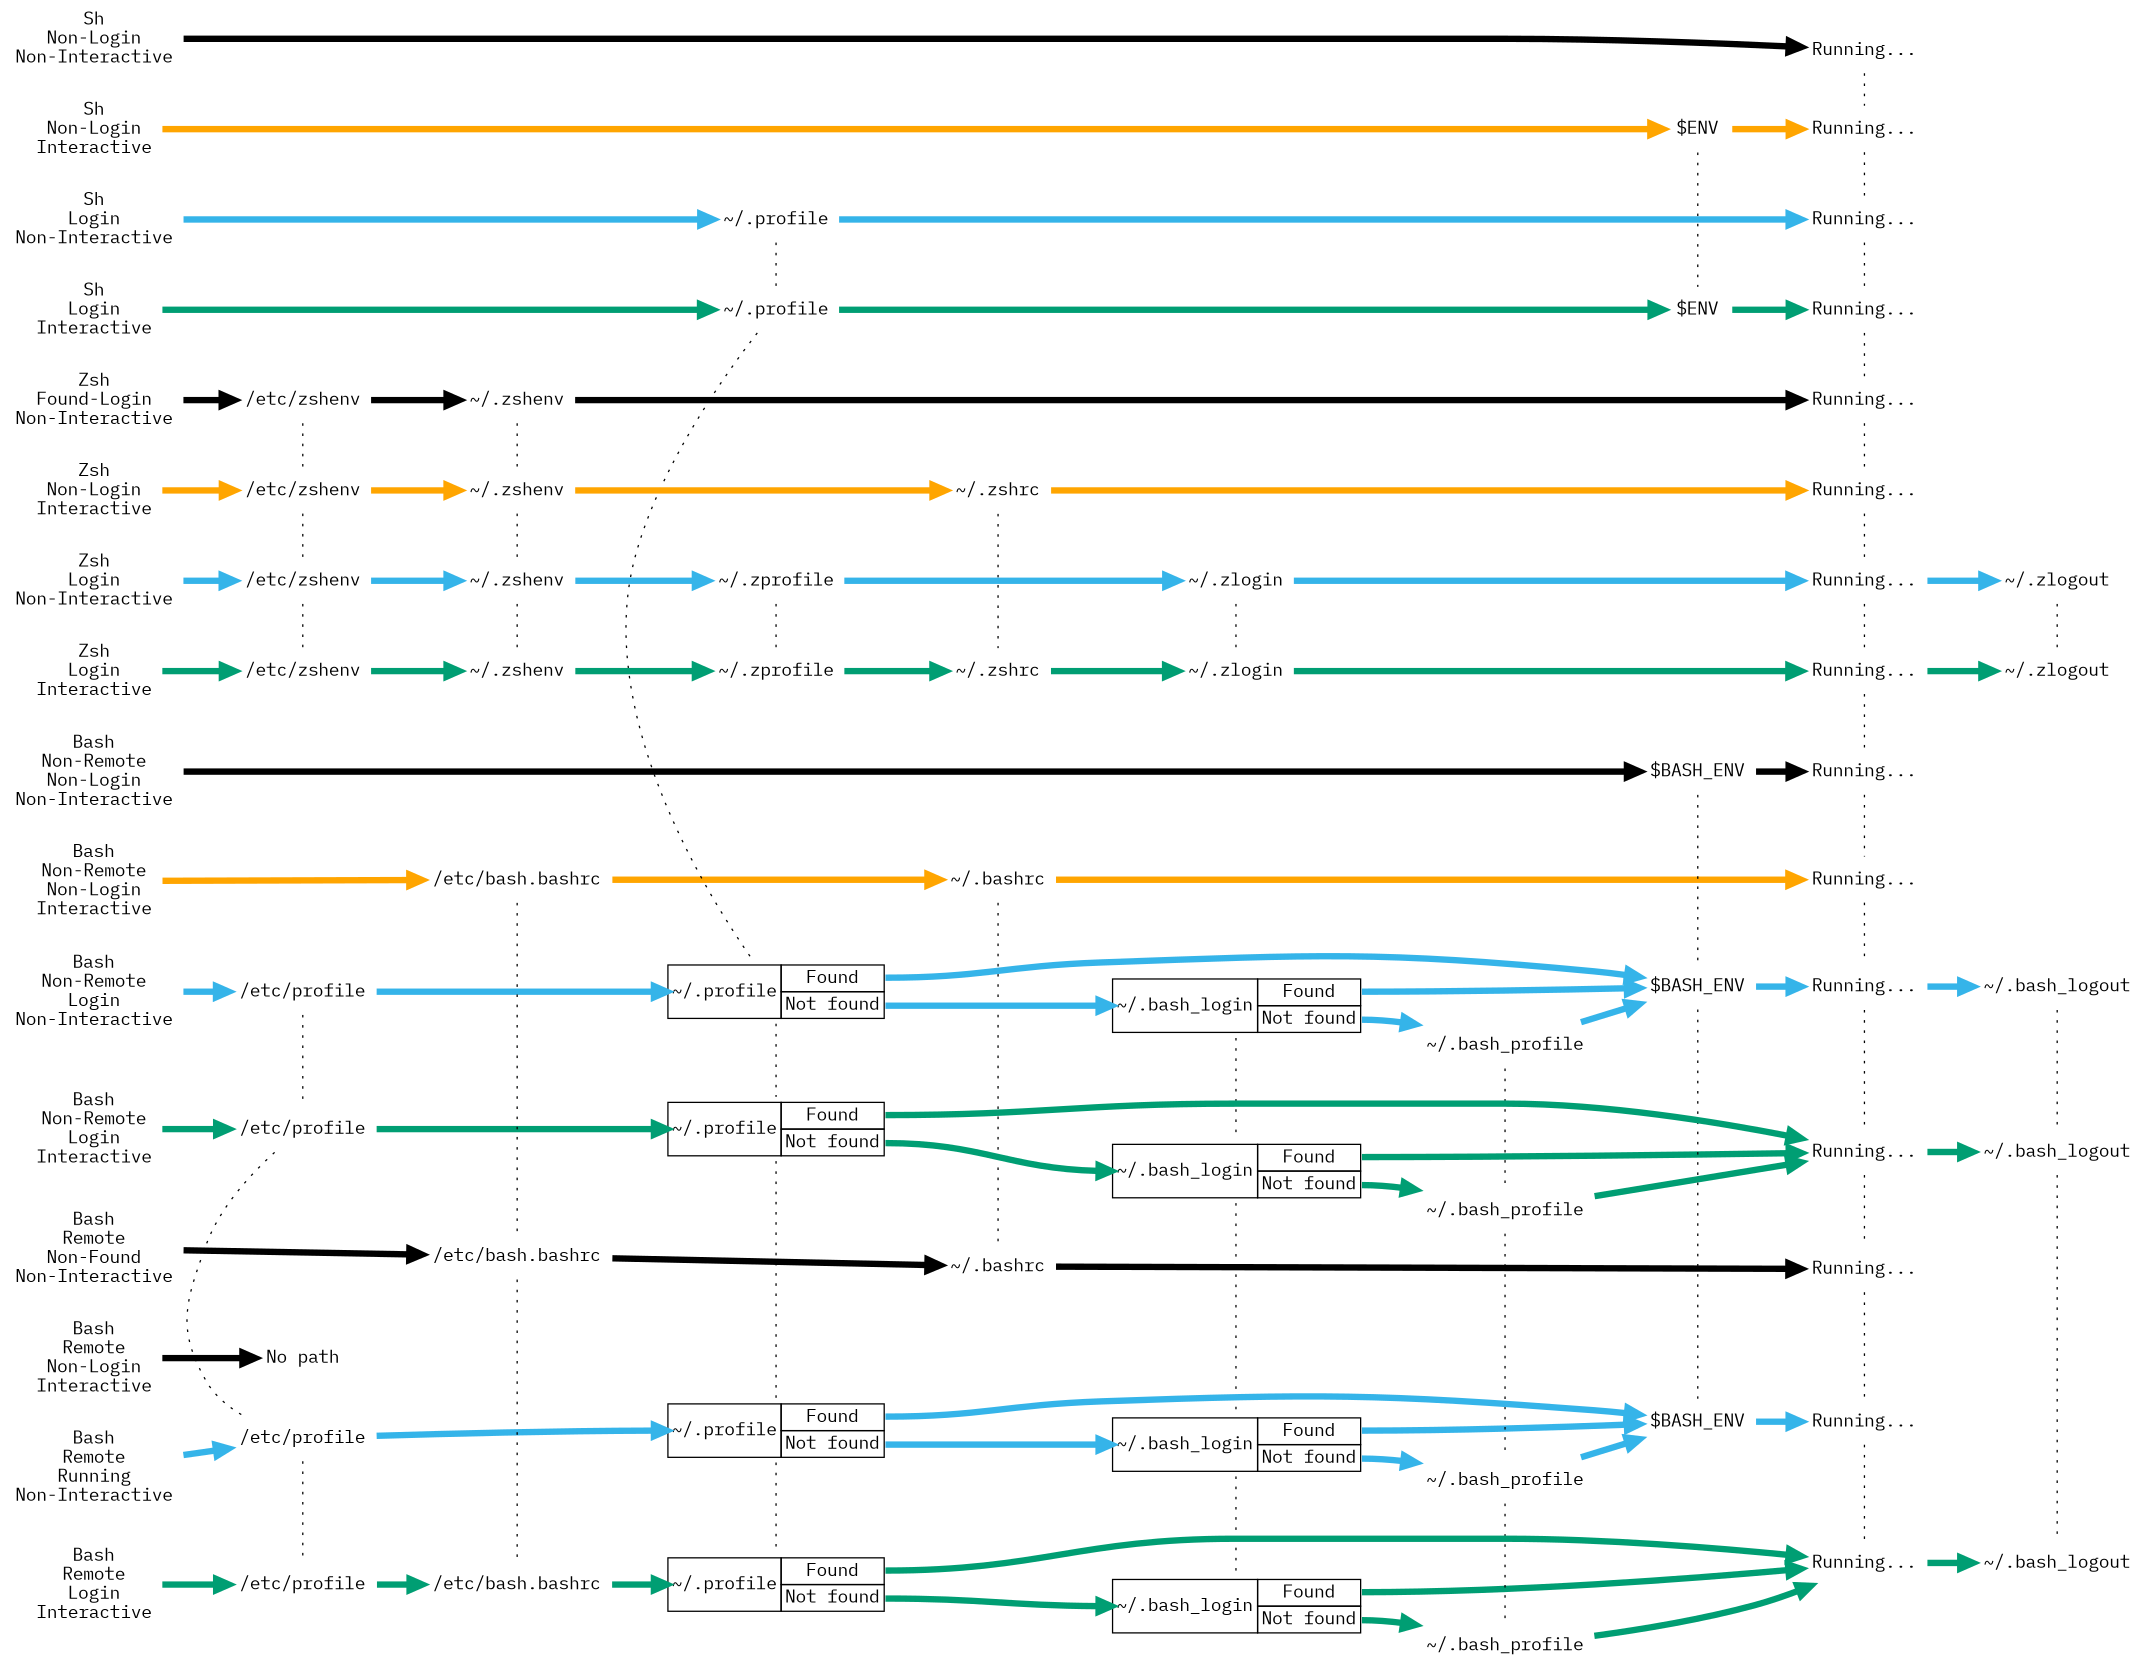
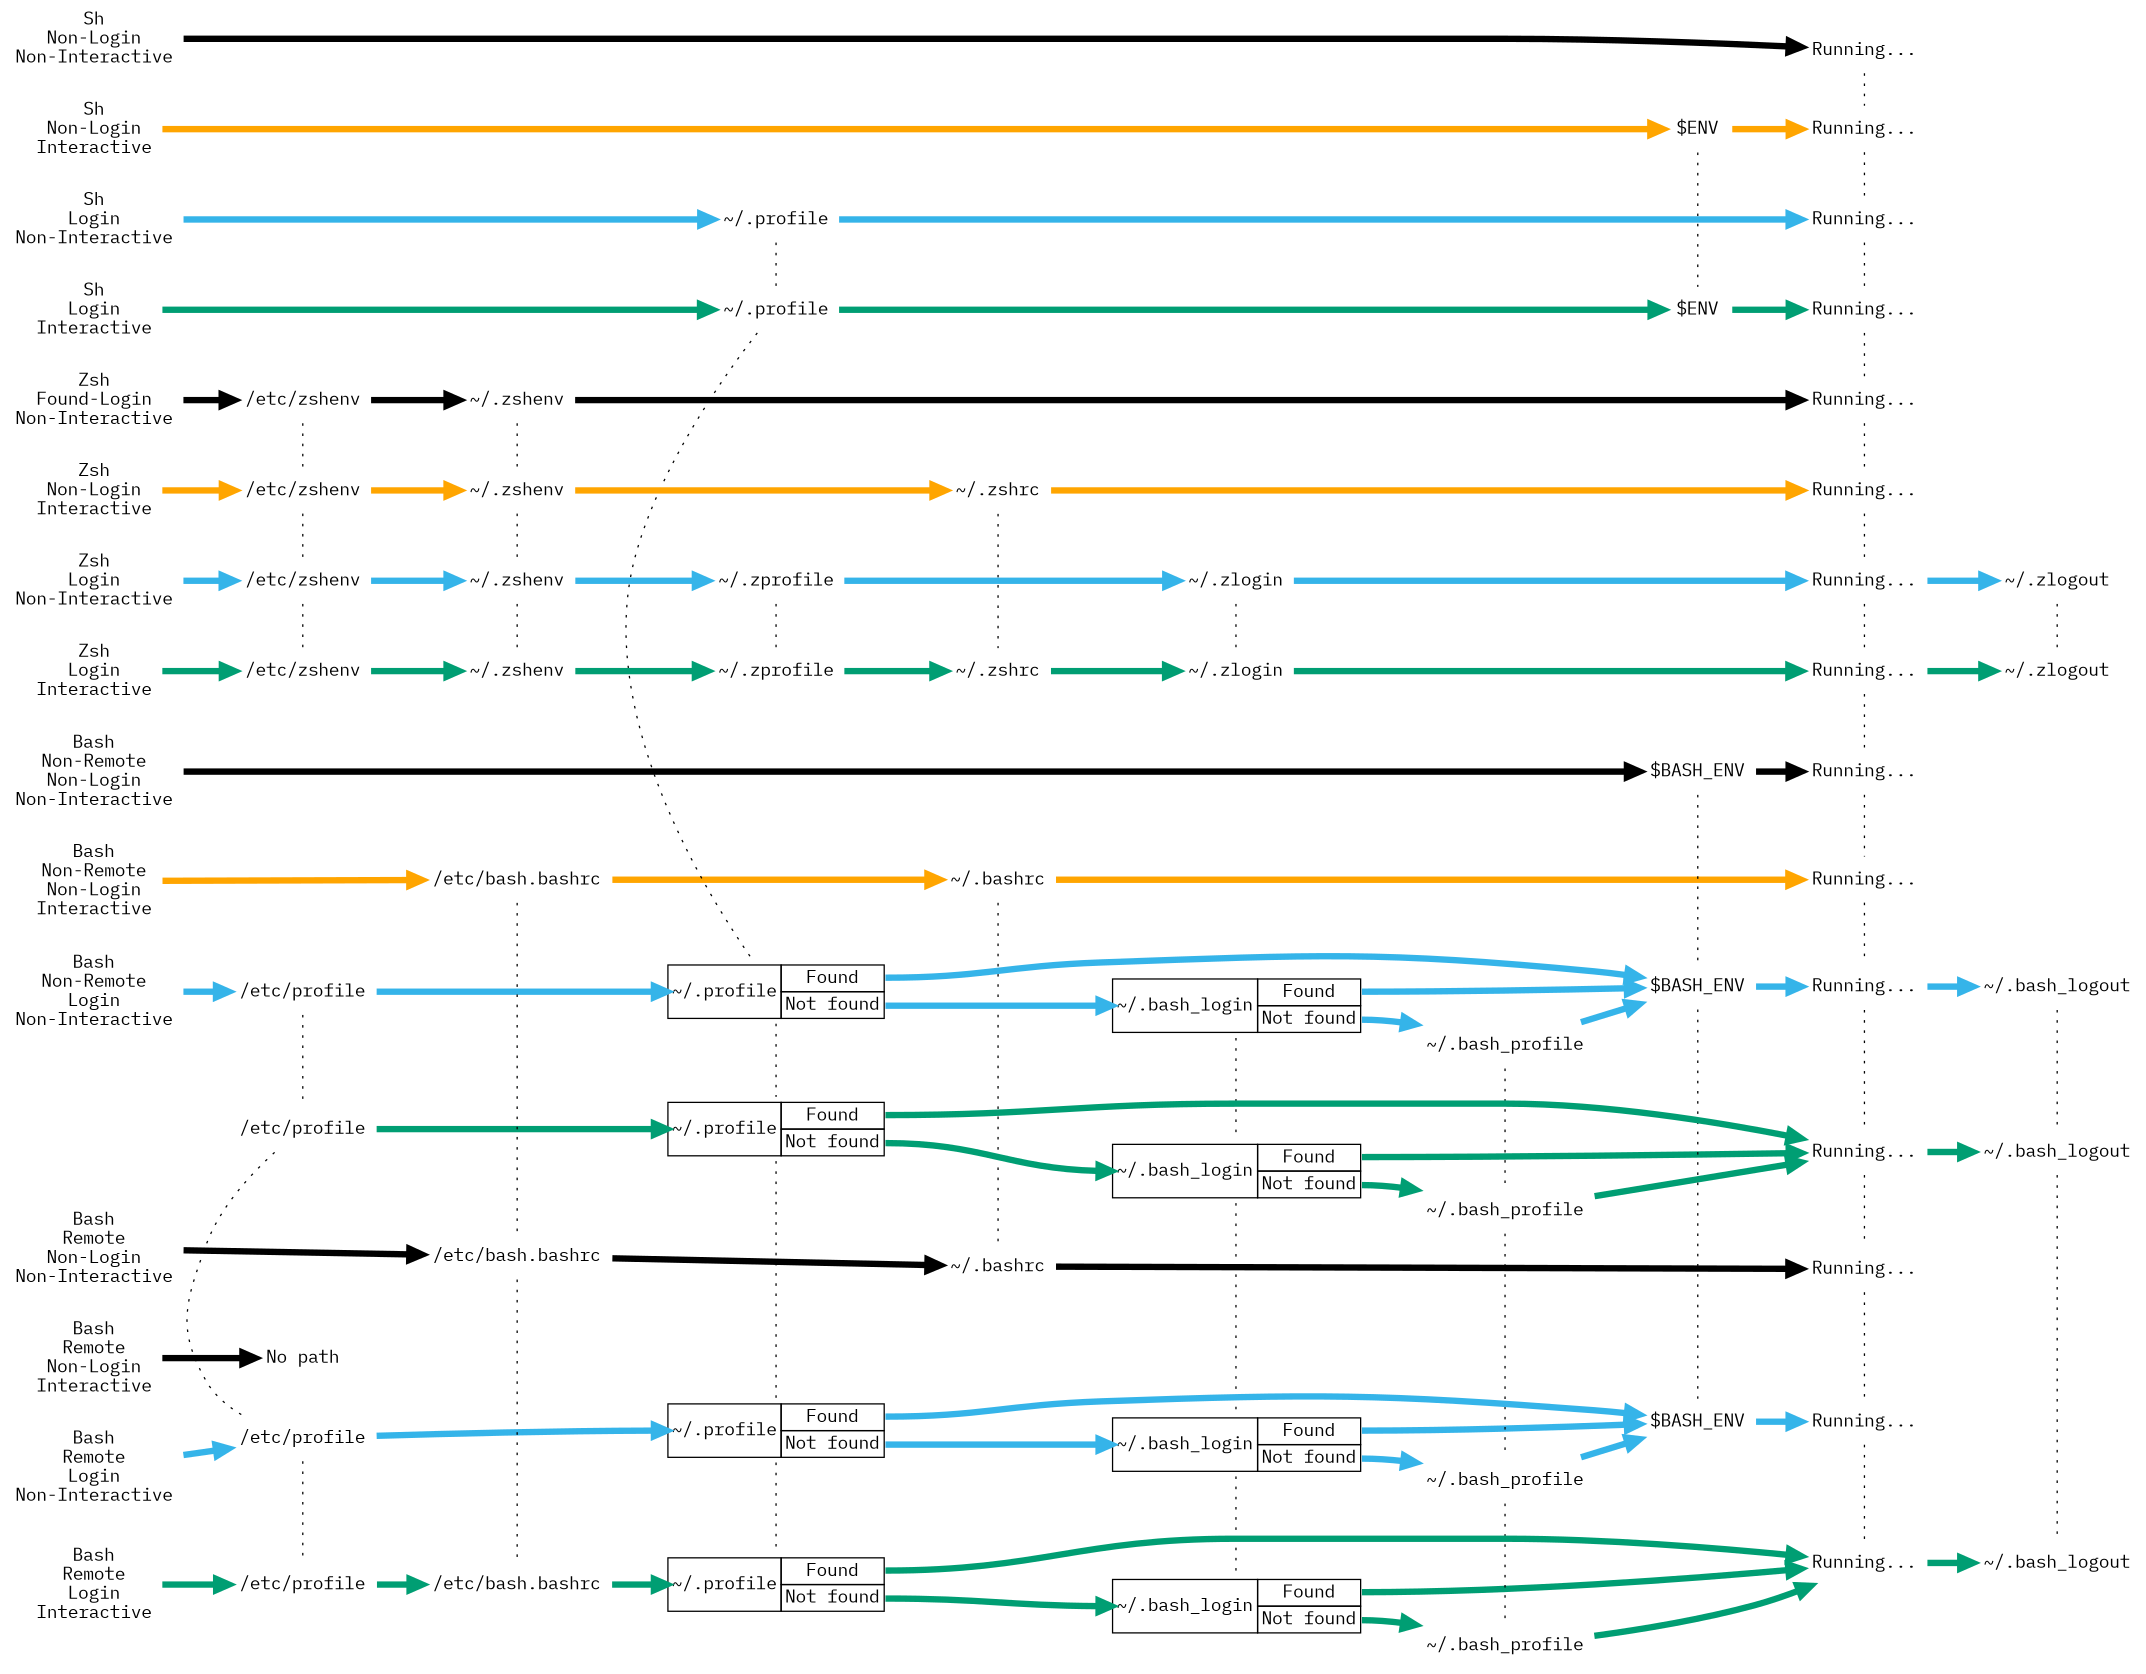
(94, 1129) -> none
(94, 1249) -> (94, 1249)
(94, 1468) -> (94, 1468)
